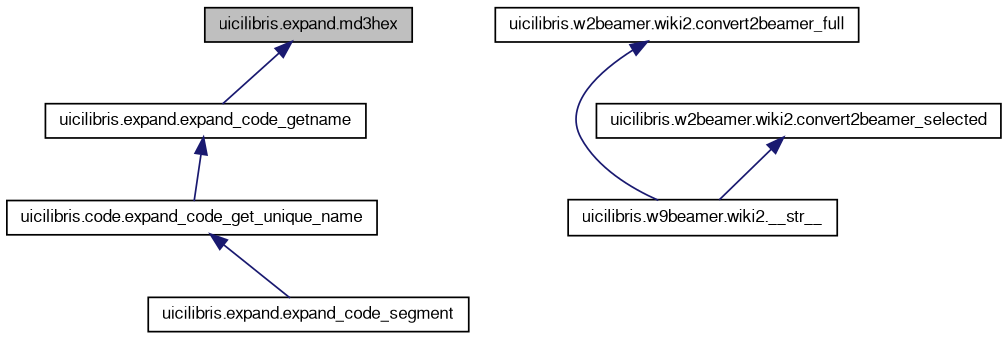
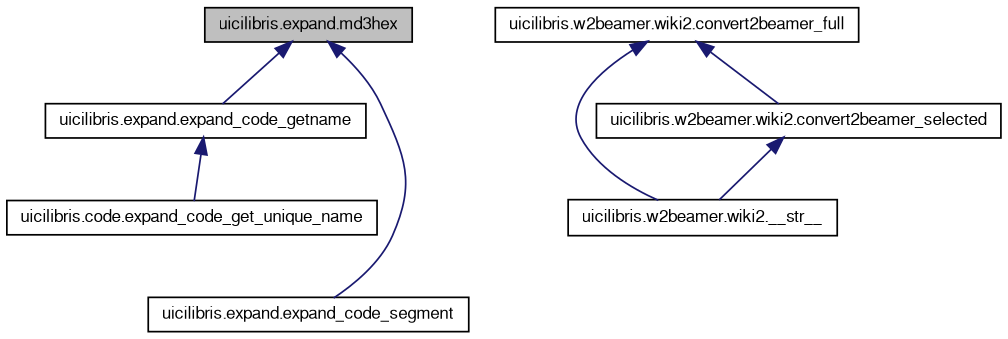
none -> (745, 78)
(703, 218) -> (703, 218)
(257, 271) -> (405, 180)
